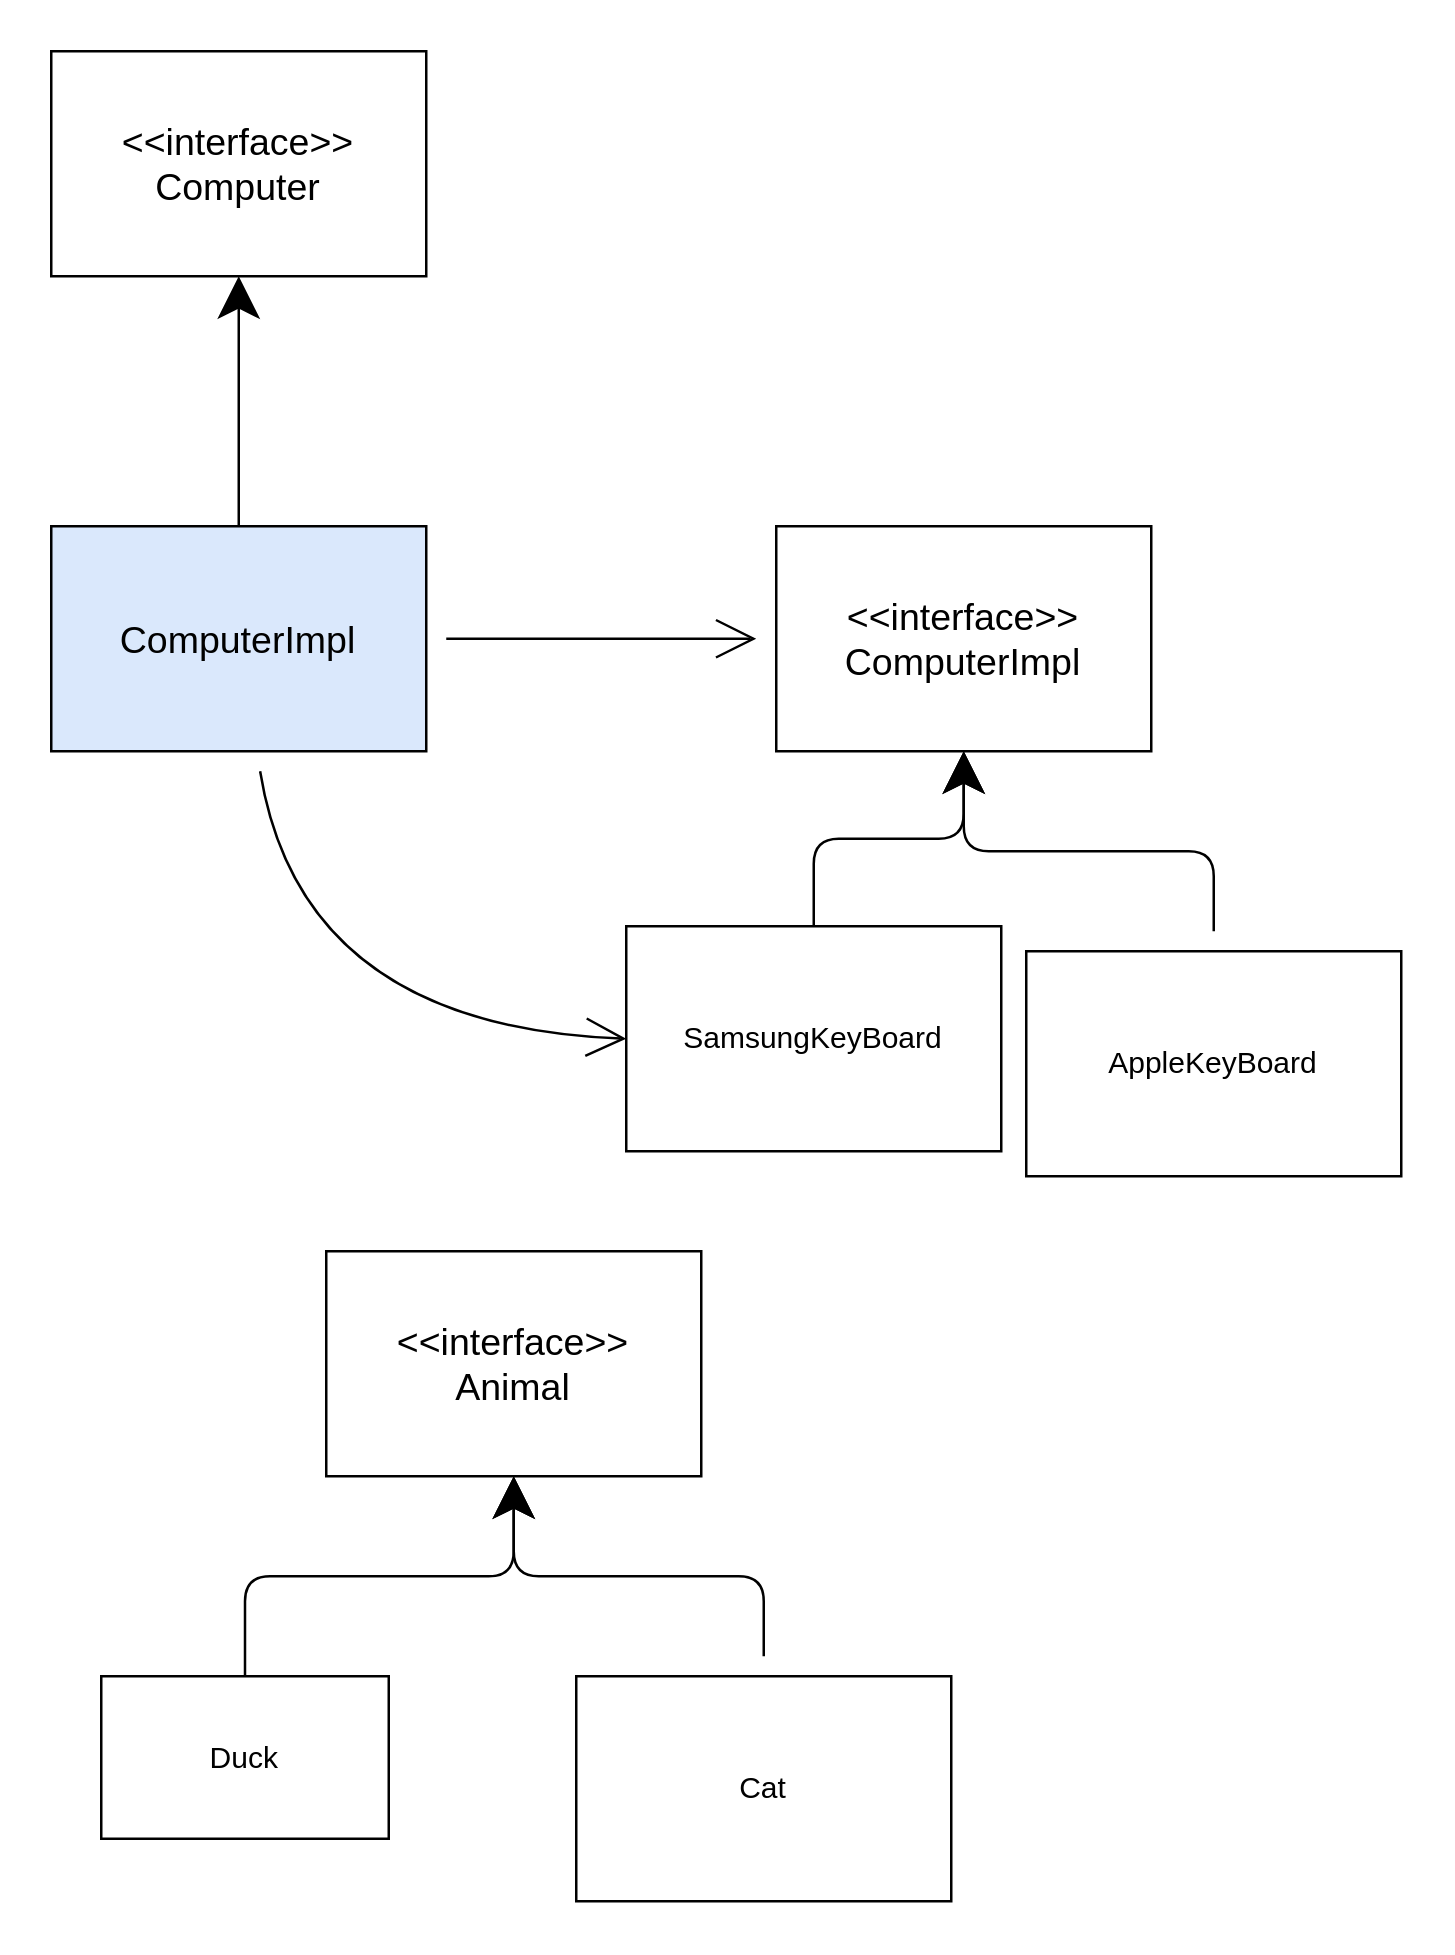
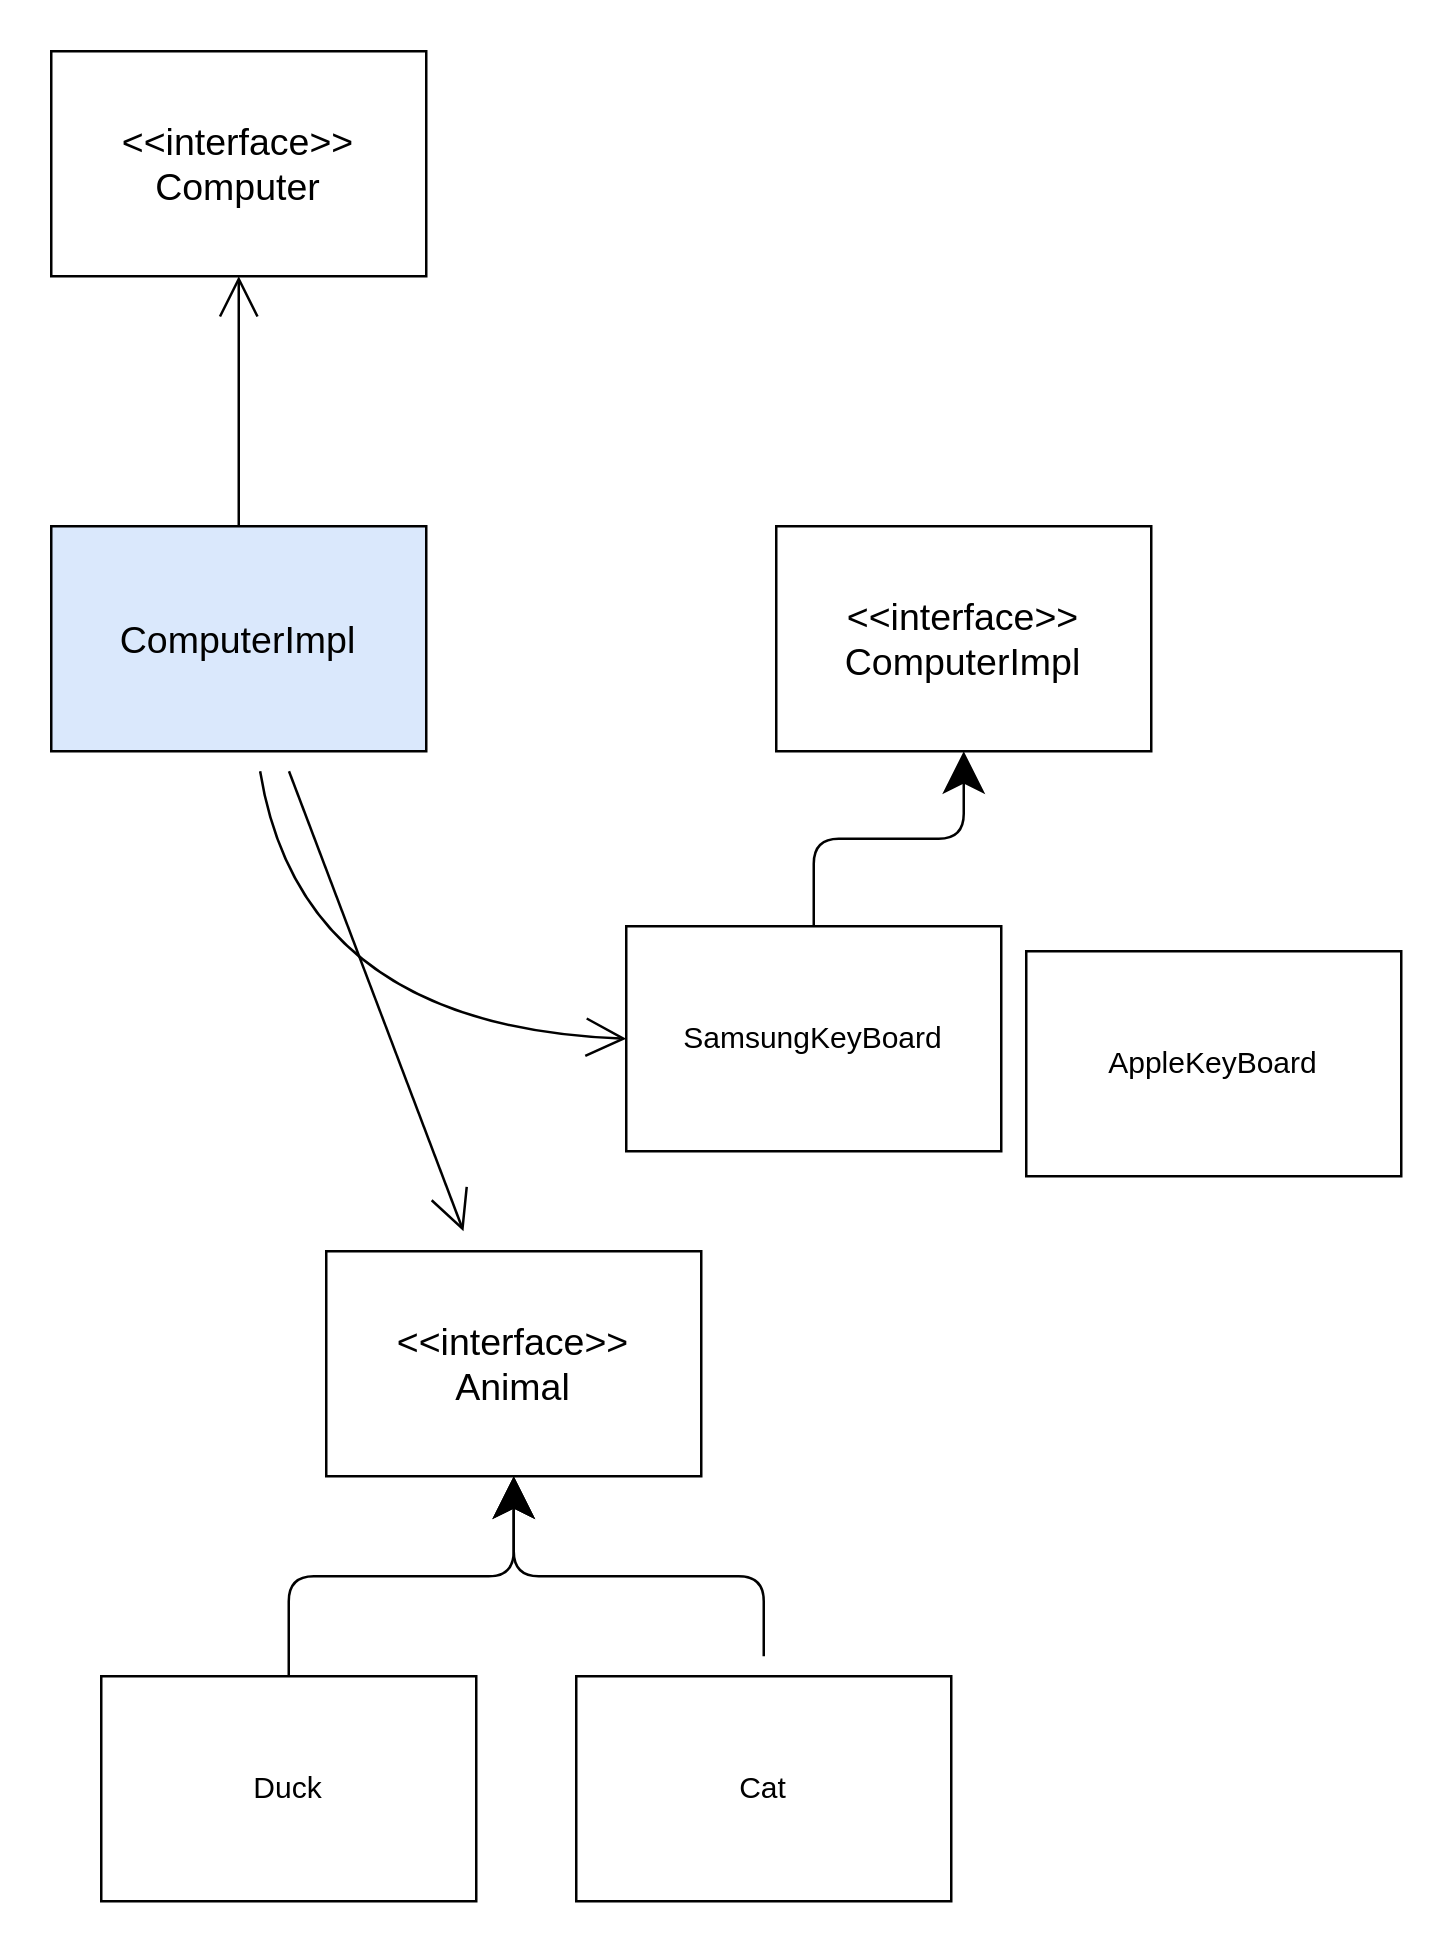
(239, 309) -> (239, 297)
(598, 639) -> (412, 1095)
(1118, 851) -> none
(245, 1758) -> (289, 1789)
